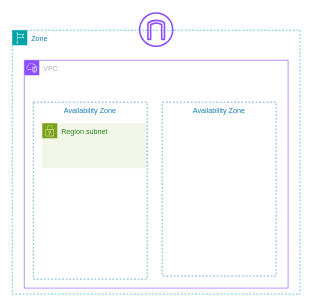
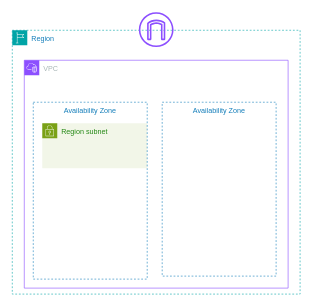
(40, 39) -> (43, 39)
